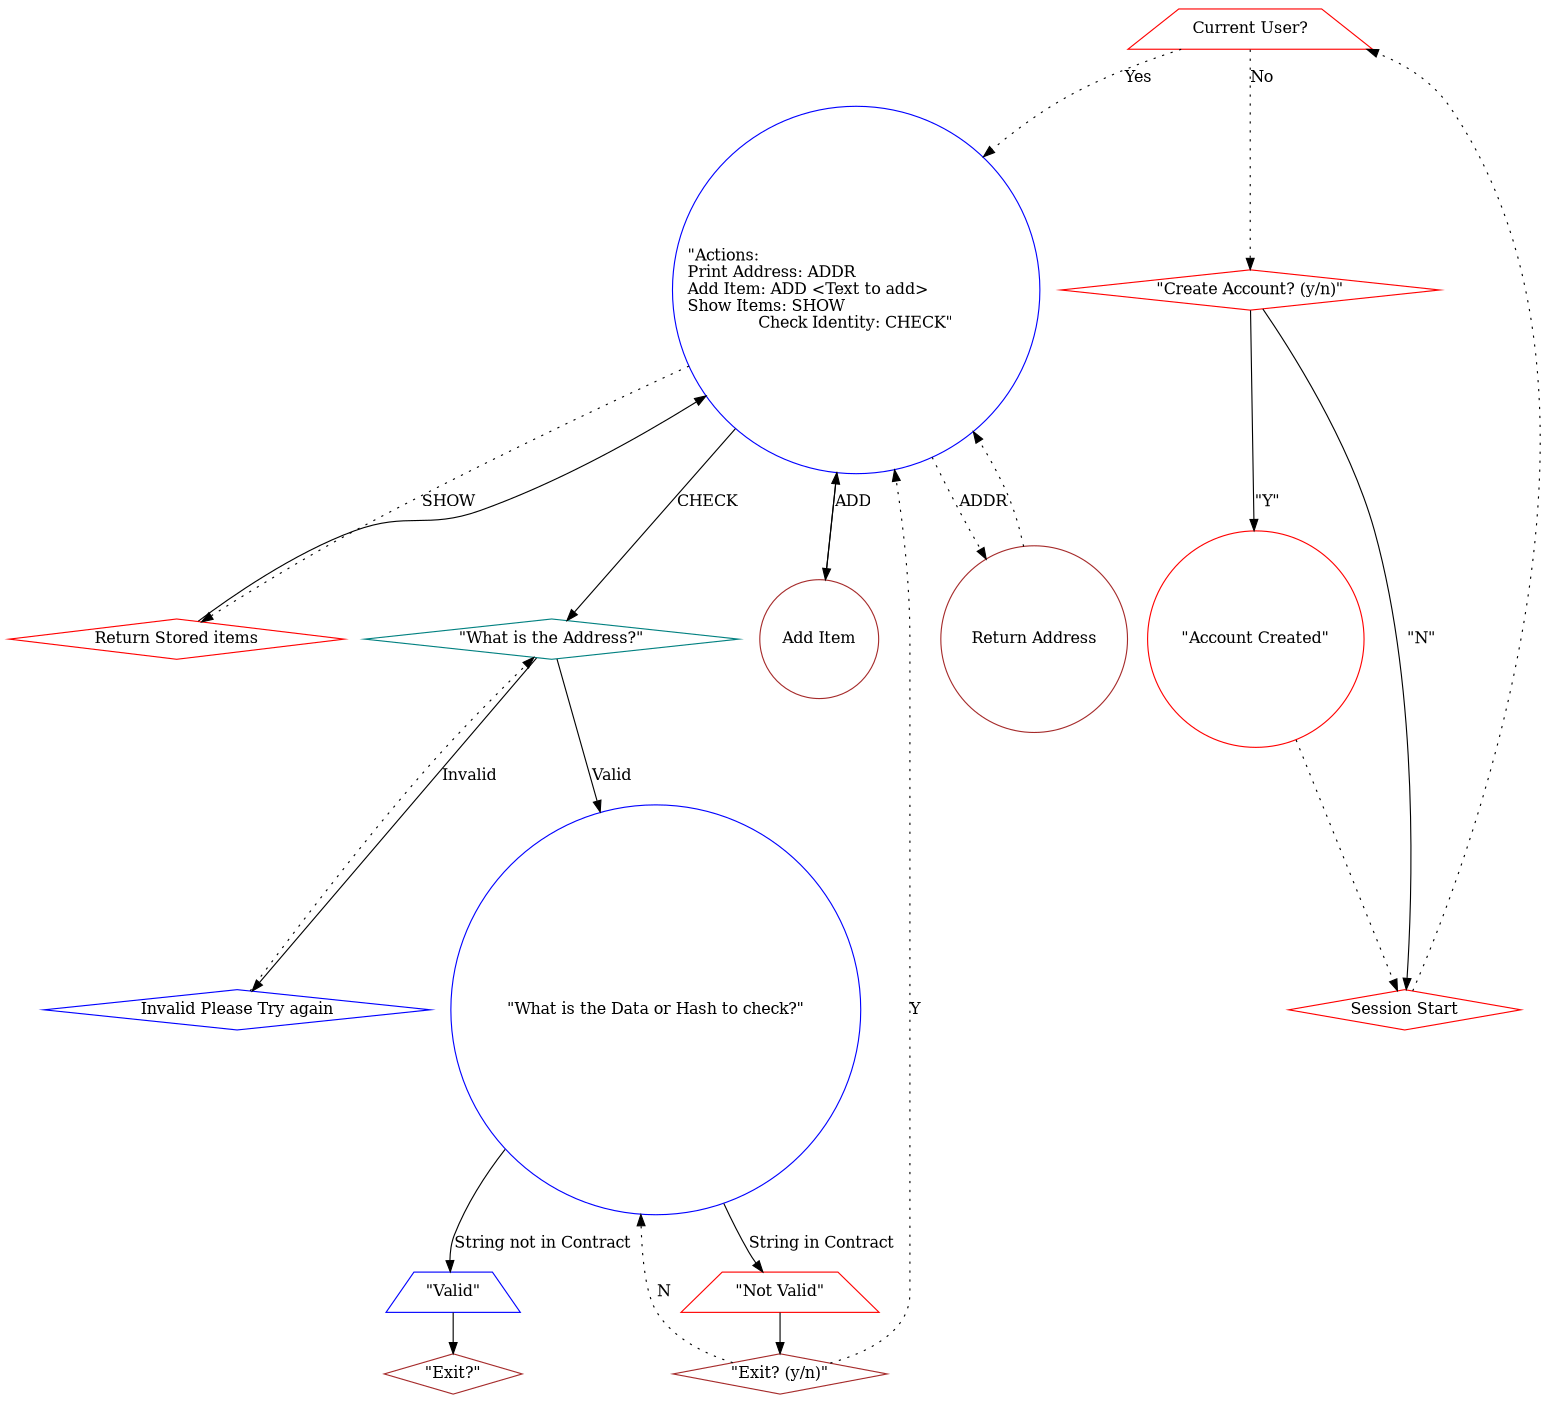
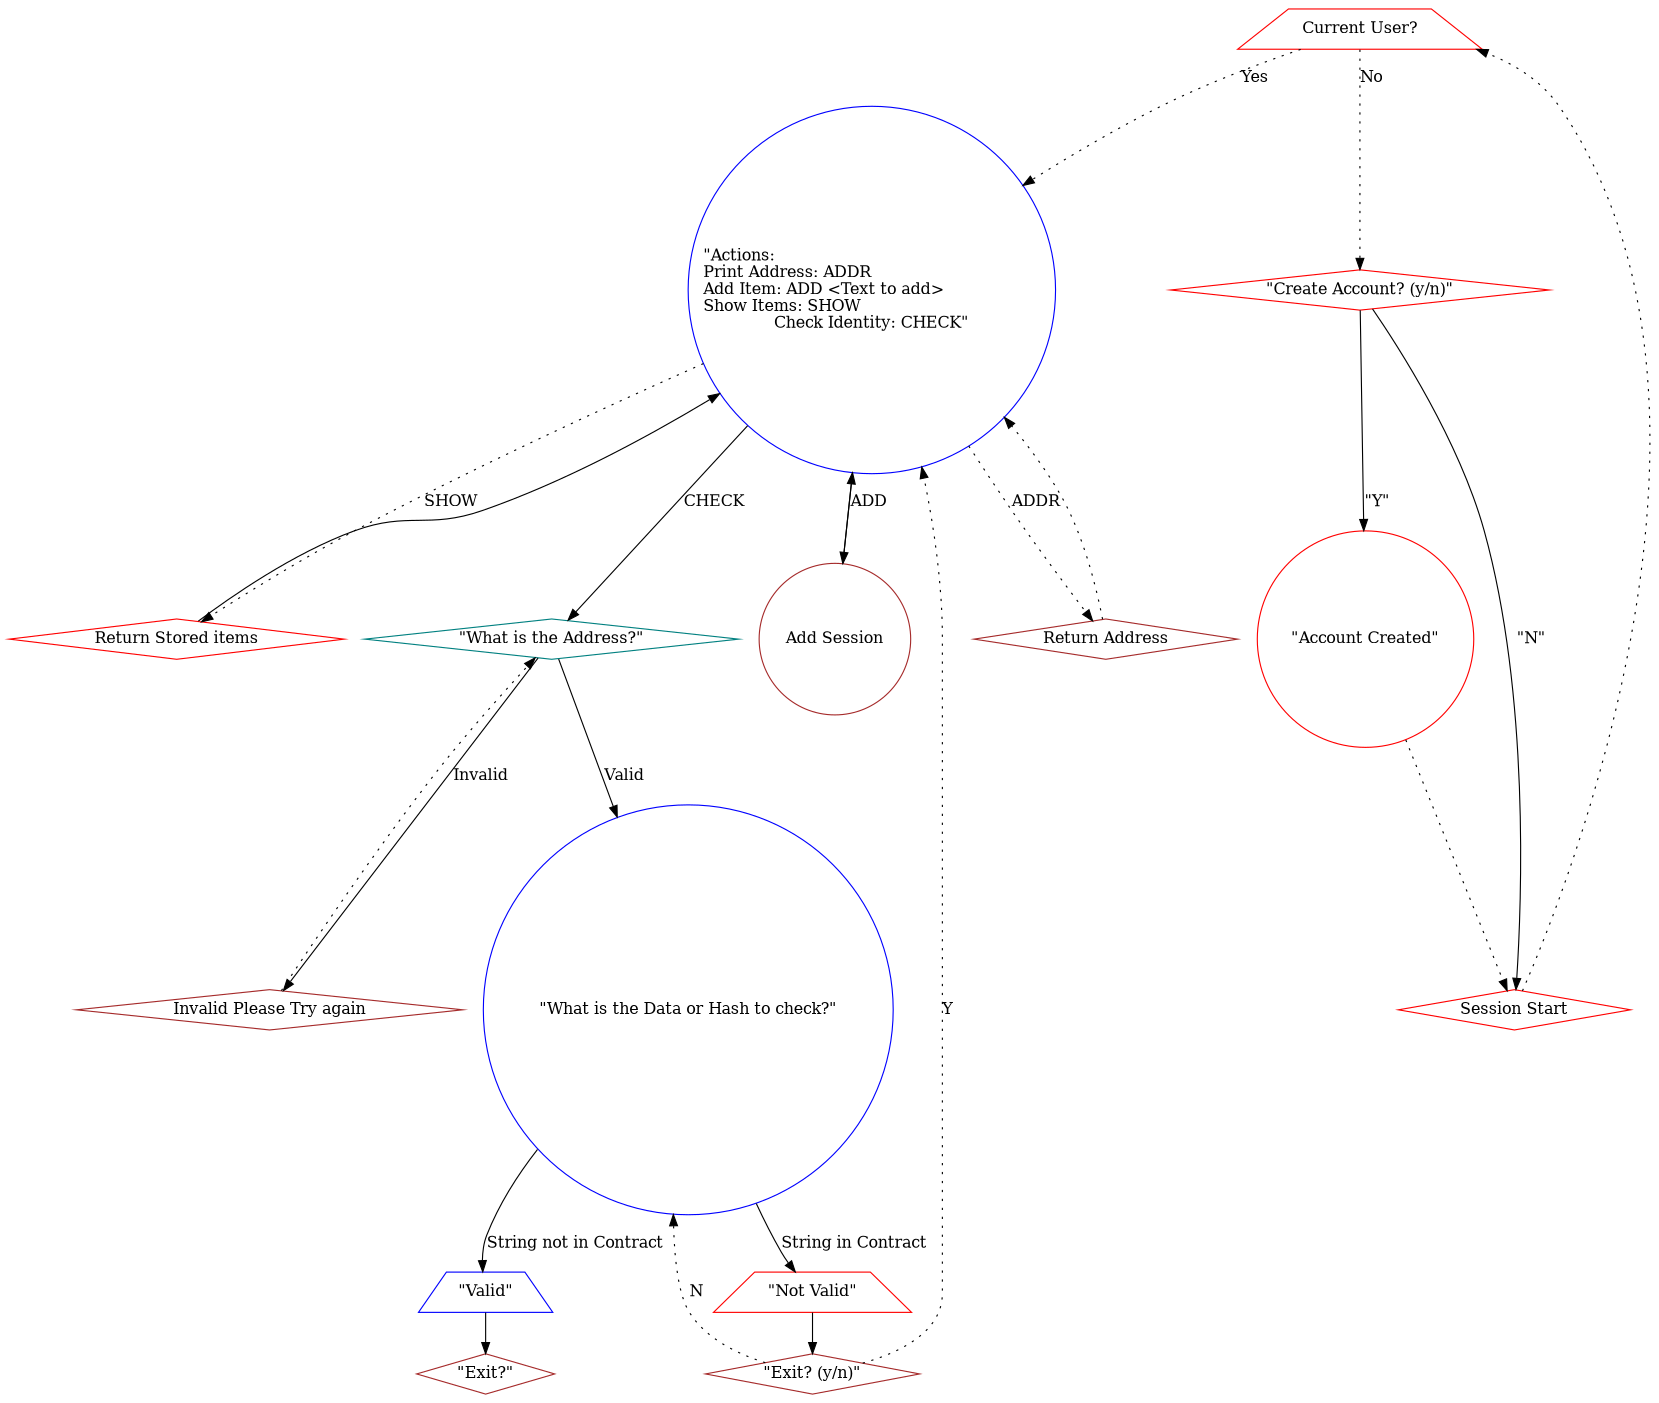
(819, 639) -> (835, 639)
(1034, 639) -> (1106, 639)
(237, 1010) -> (270, 1010)
